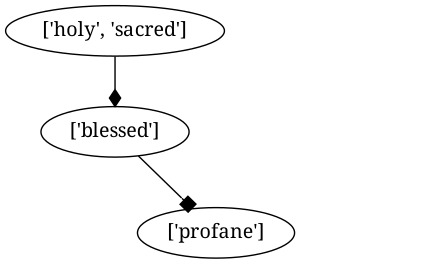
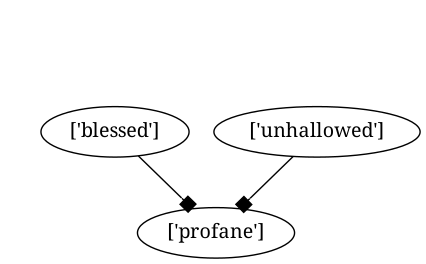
(115, 31) -> none
none -> (317, 132)
